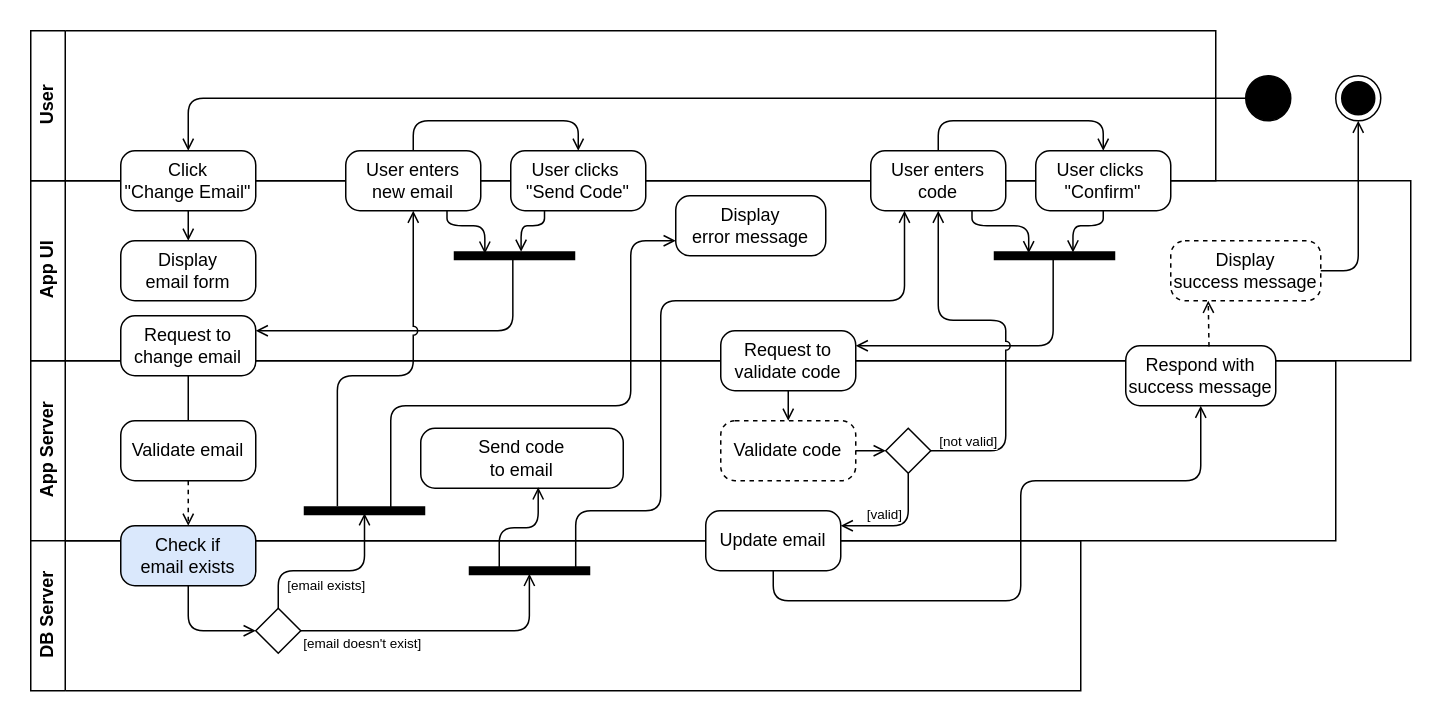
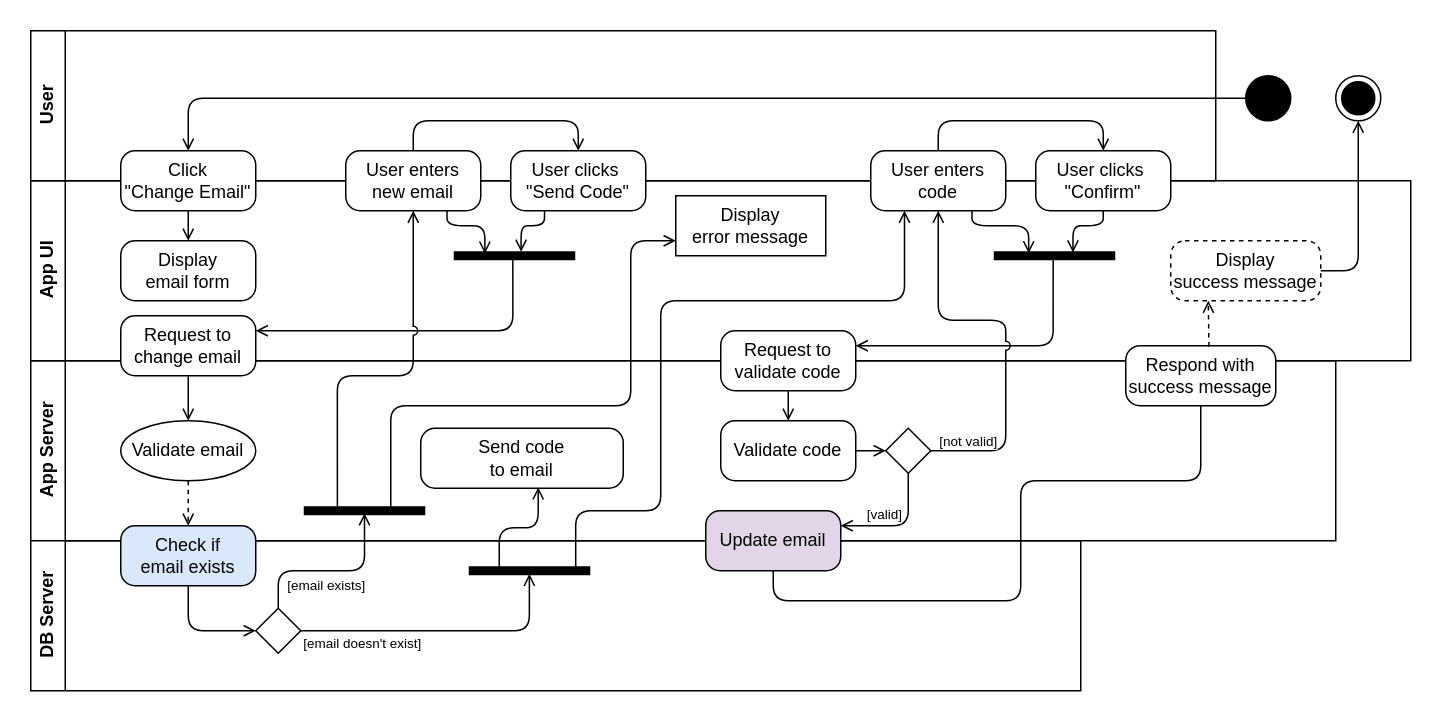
(751, 226) -> (751, 226)
(1201, 413) -> (1201, 411)
(188, 415) -> (188, 414)
(188, 451) -> (188, 451)
(788, 451) -> (788, 451)
(773, 541) -> (773, 541)
